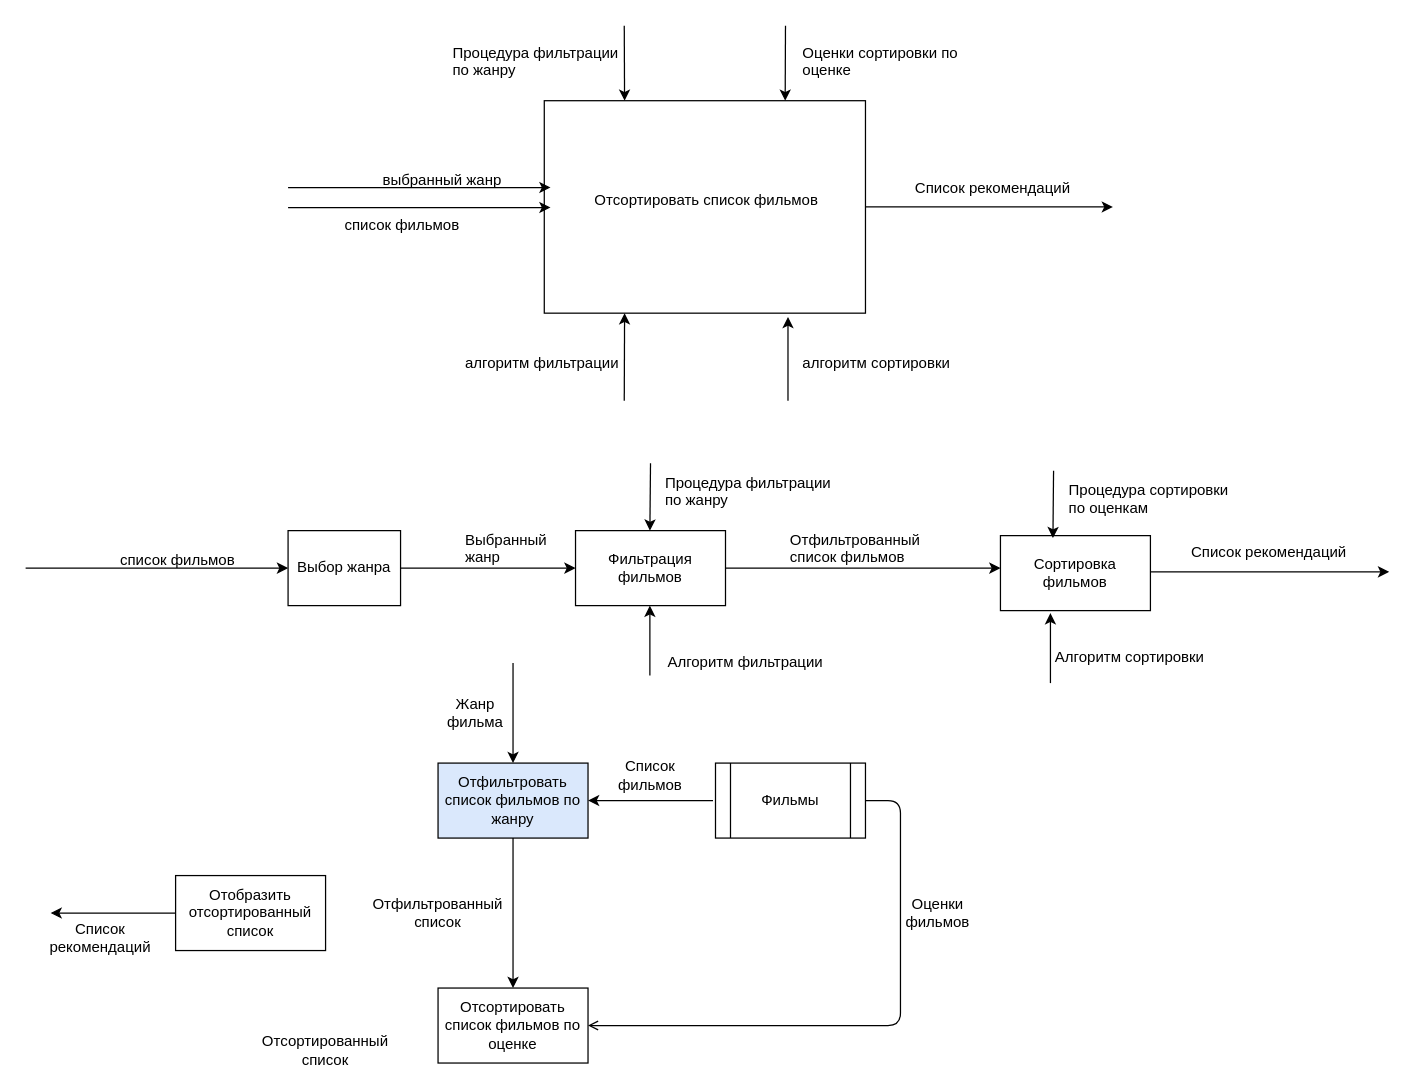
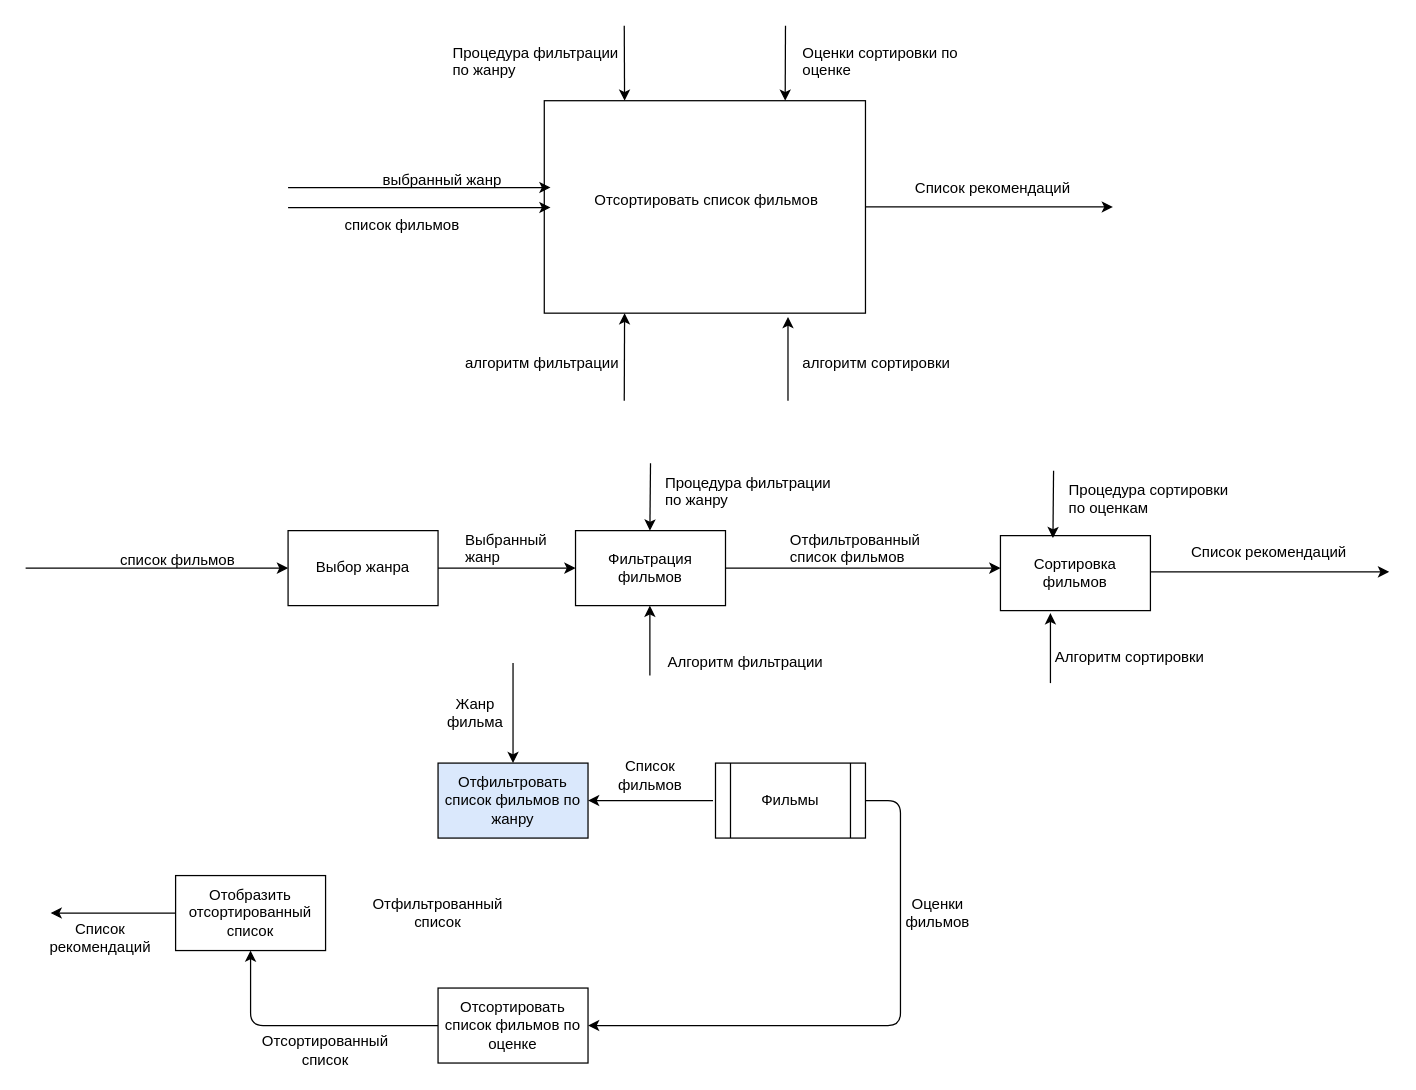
(344, 568) -> (363, 568)
(513, 909) -> none
none -> (317, 1026)
(595, 1026) -> (598, 1026)
